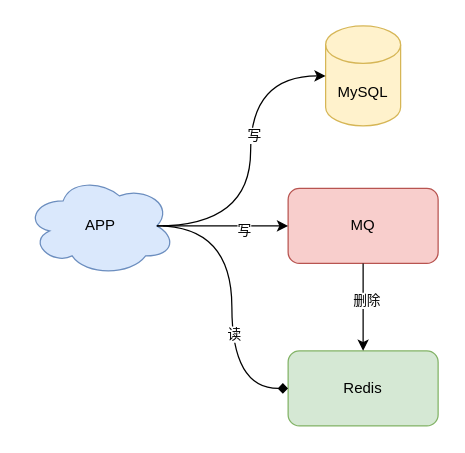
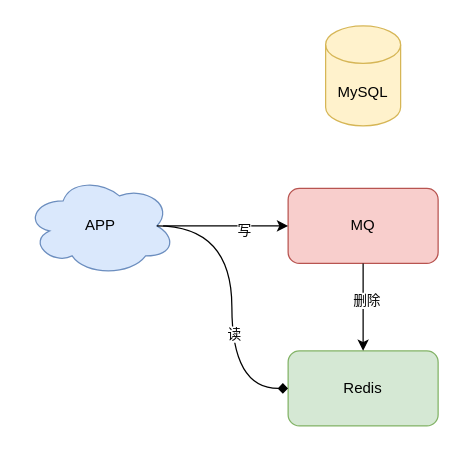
(251, 150) -> none
